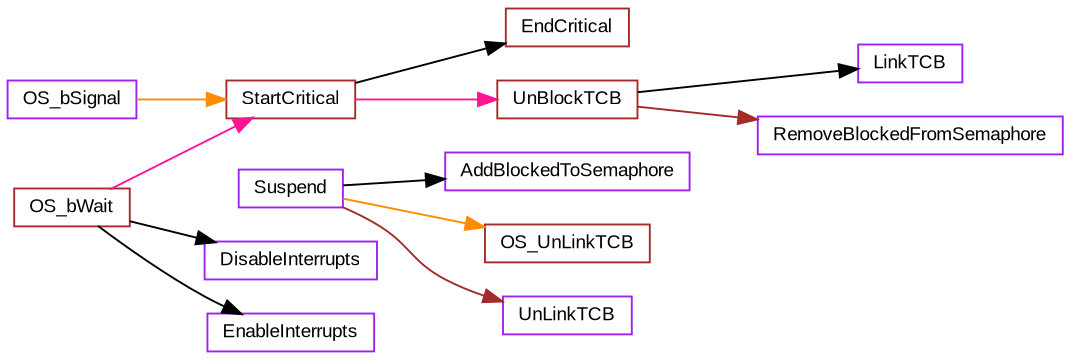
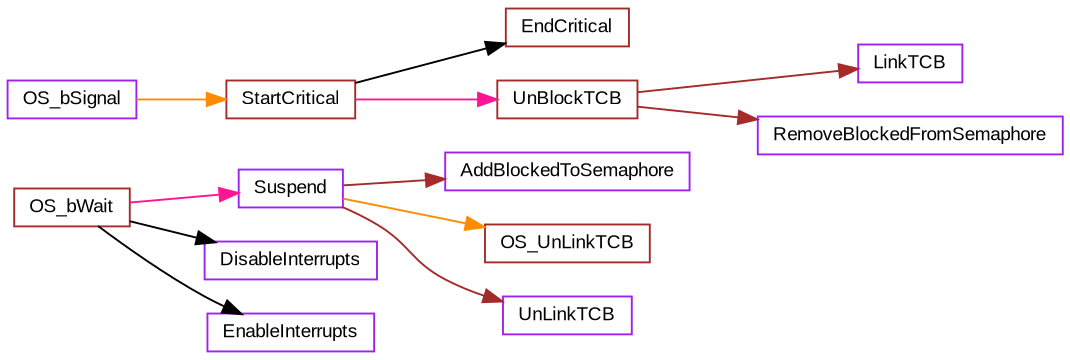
(739, 81) -> (739, 81)
(173, 158) -> (174, 199)
(384, 183) -> (384, 183)
